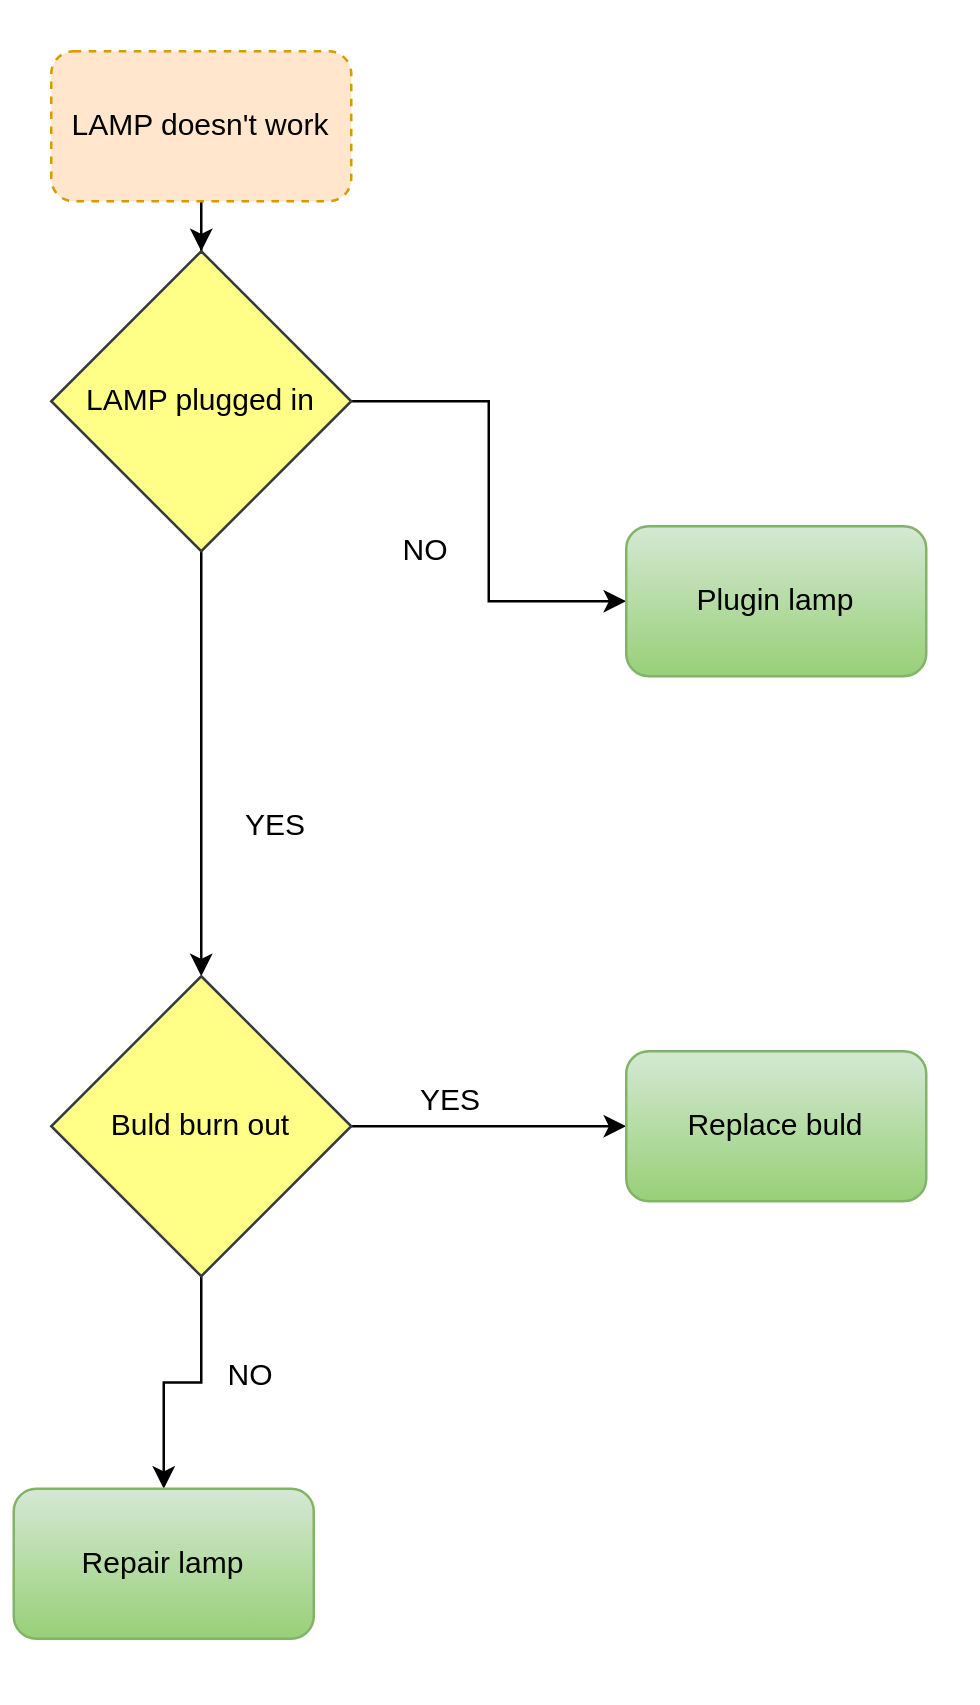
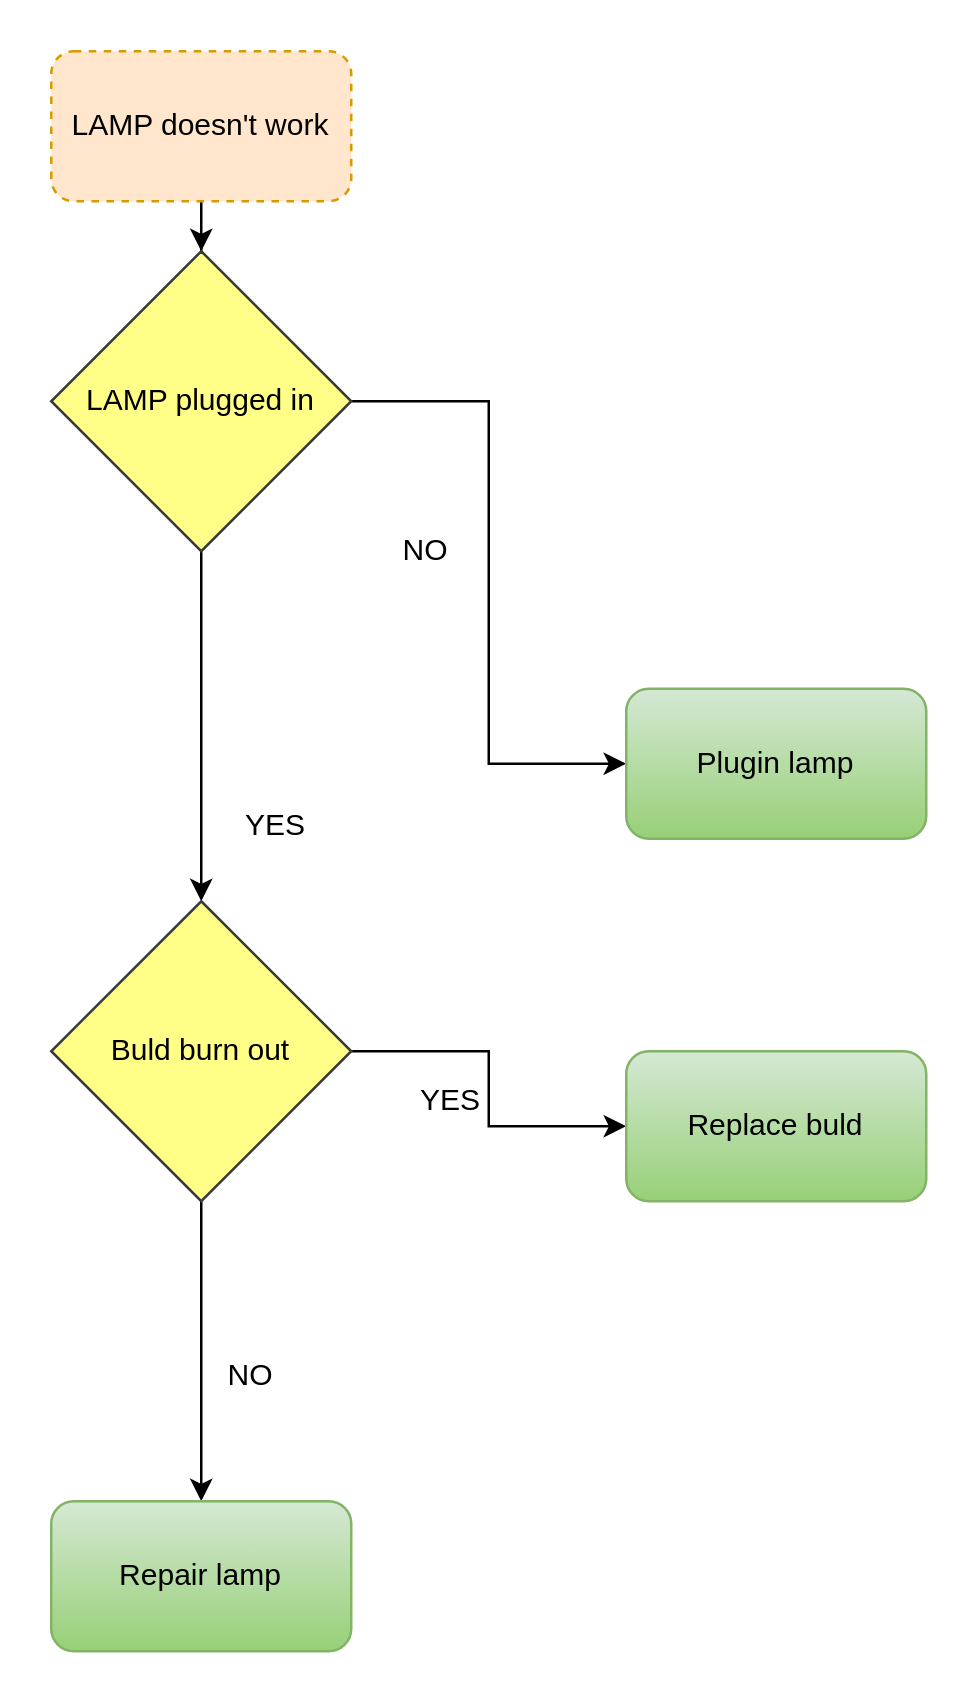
(776, 601) -> (776, 764)
(201, 1126) -> (201, 1051)
(164, 1564) -> (201, 1576)
